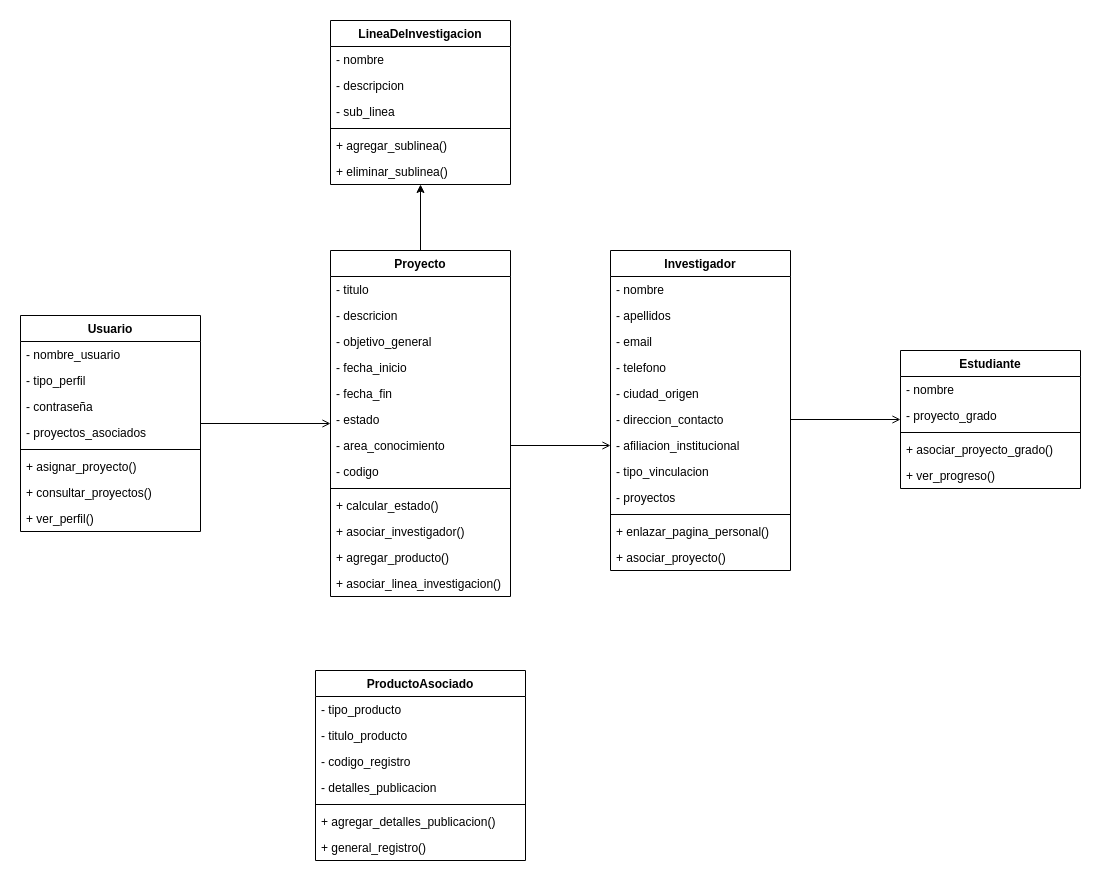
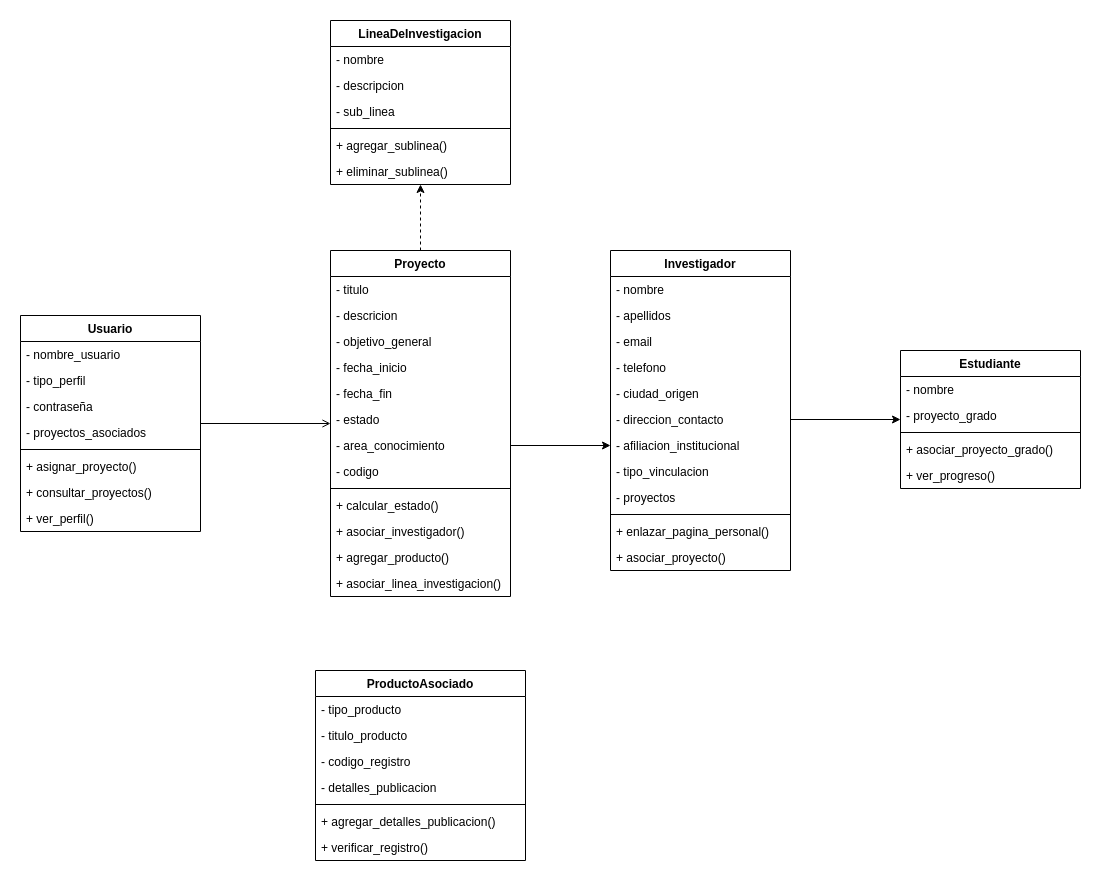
(421, 220) -> (421, 220)
(893, 420) -> (892, 420)
(603, 446) -> (602, 446)
(384, 849) -> (389, 849)
